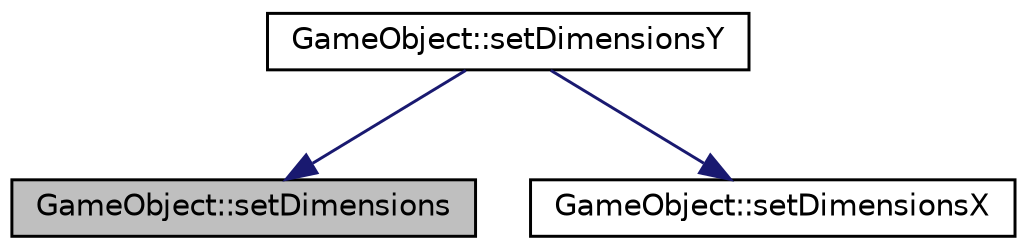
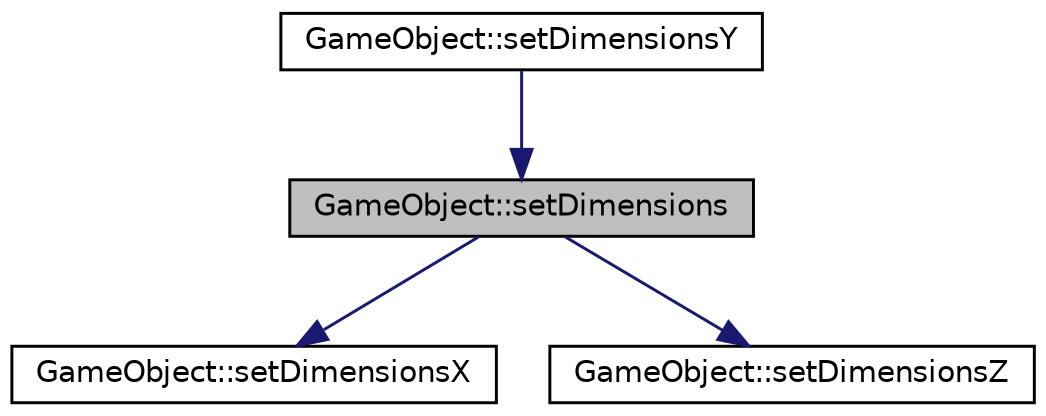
(627, 117) -> (401, 283)
none -> (792, 374)
